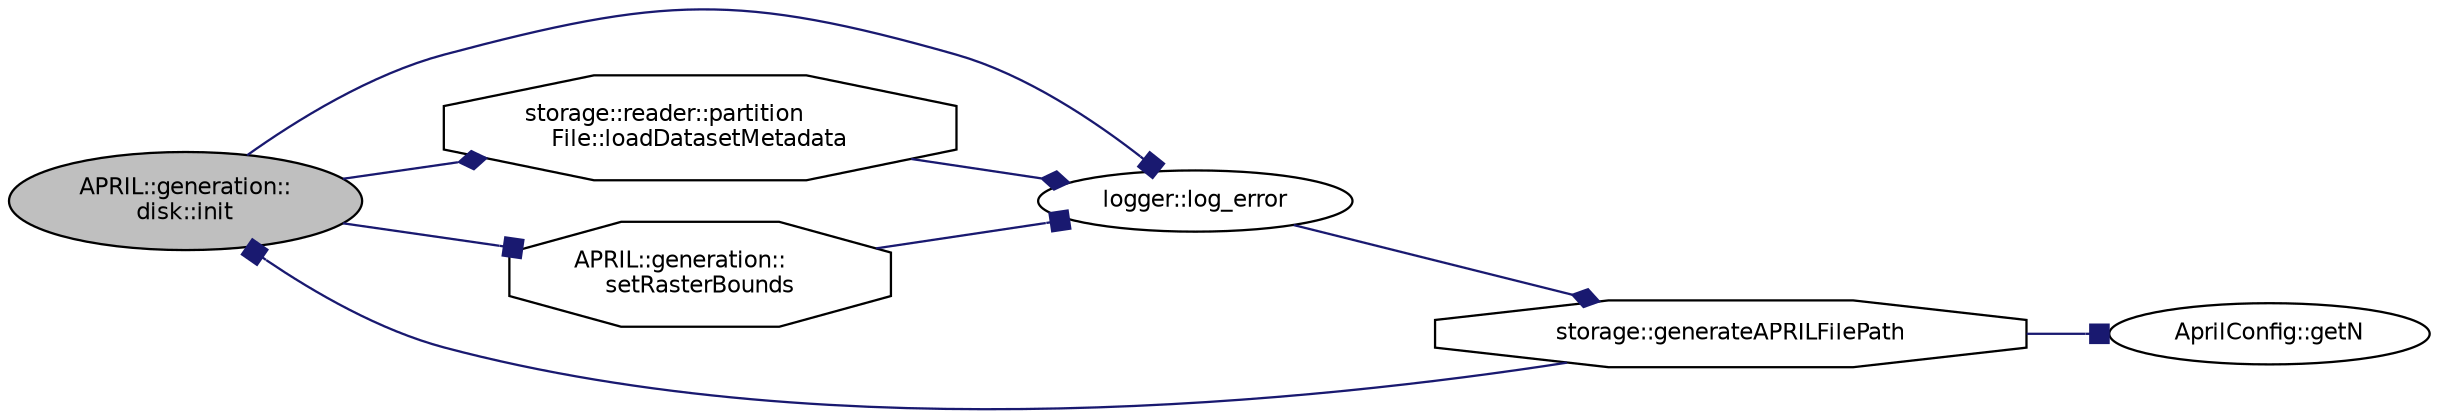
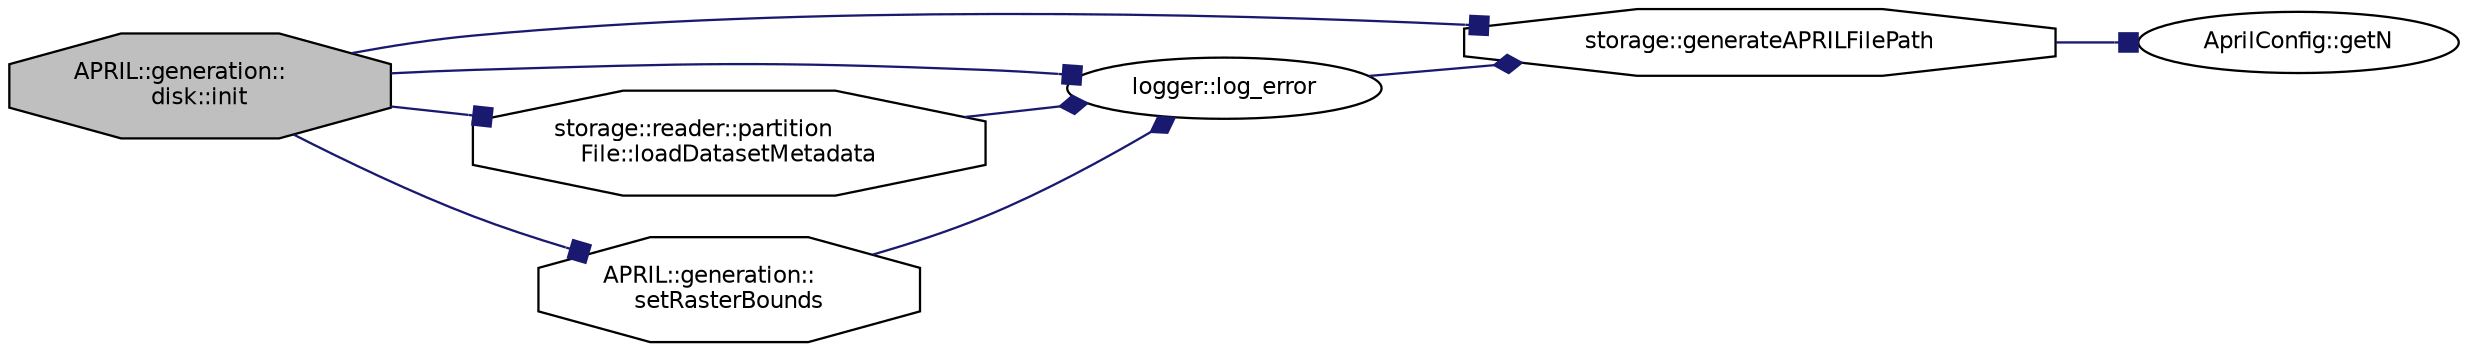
(400, 171) -> (430, 111)
(186, 201) -> (200, 86)
(961, 236) -> (1016, 203)
(905, 408) -> (907, 15)
